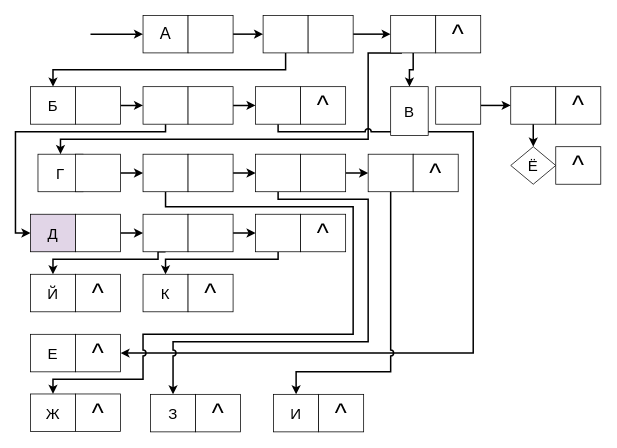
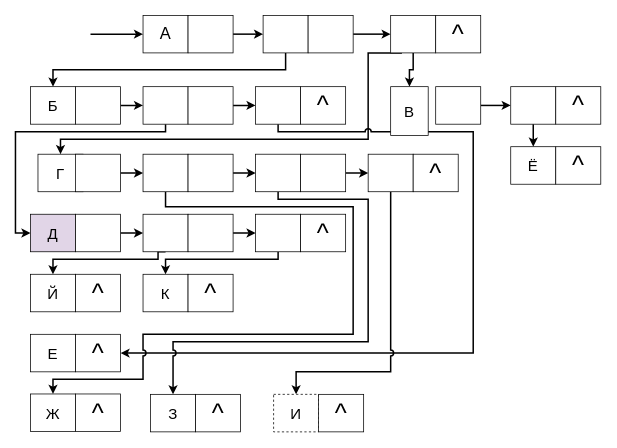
(533, 165) -> (533, 165)
(296, 413) -> (296, 413)
